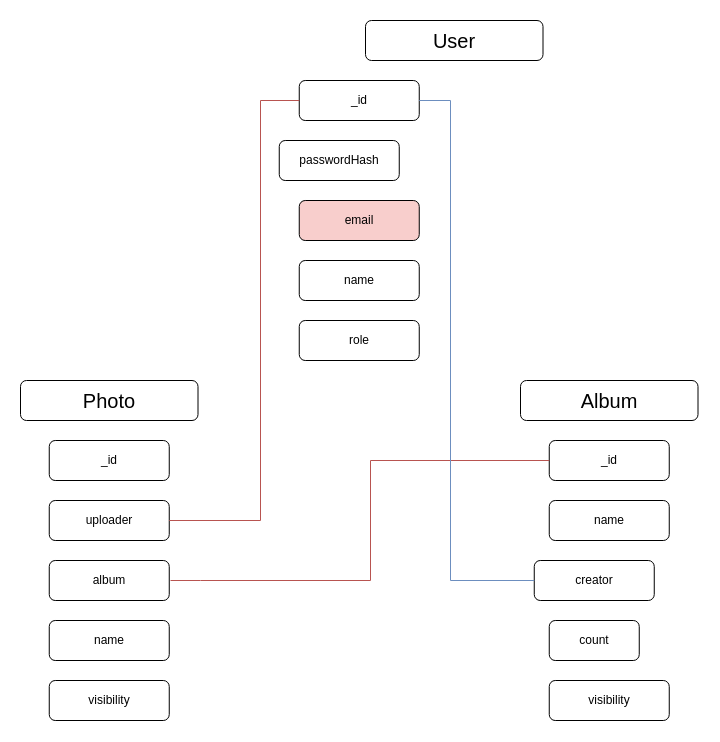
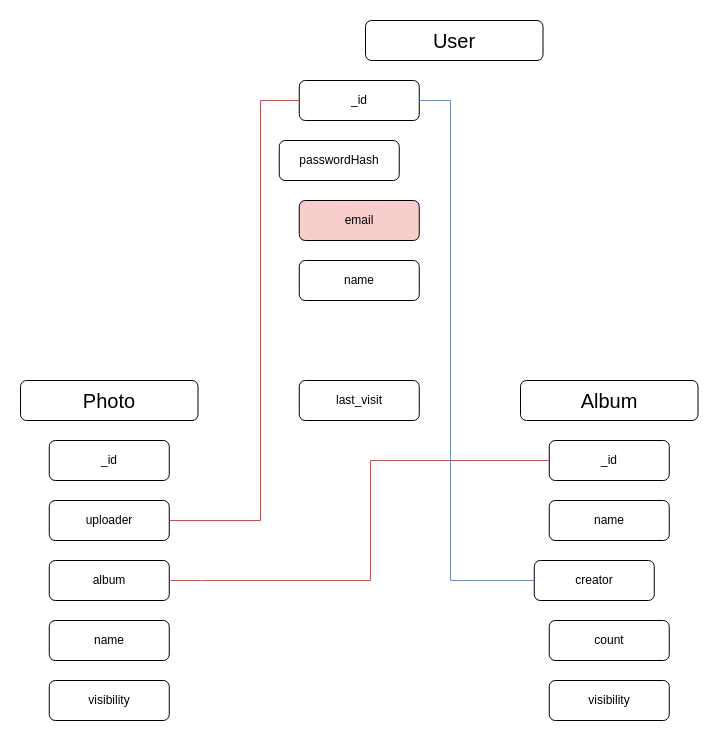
(359, 341) -> none
none -> (359, 401)
(594, 641) -> (609, 641)
